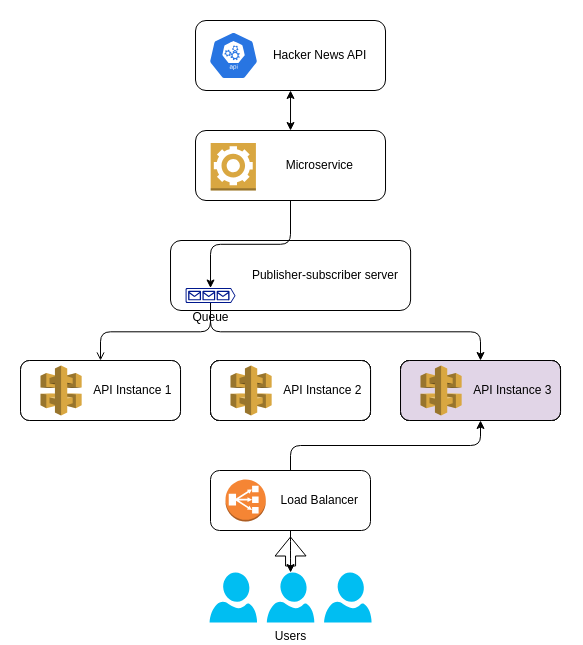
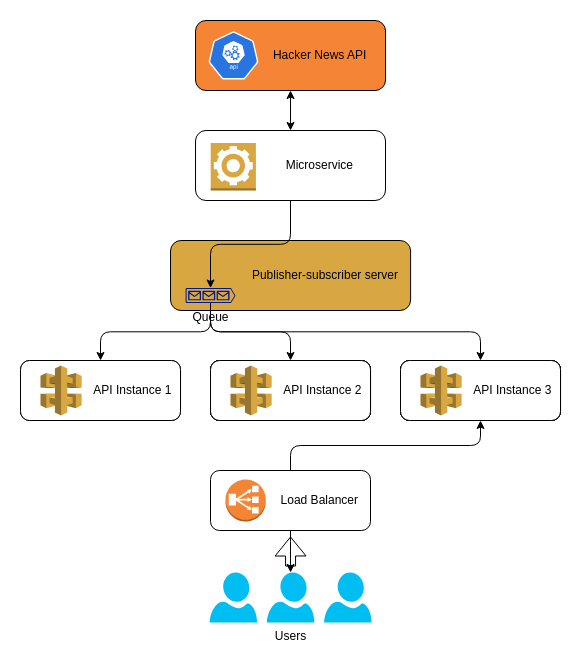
(291, 56) -> (291, 56)
(291, 276) -> (291, 276)
none -> (291, 344)
(101, 353) -> (101, 352)
(481, 391) -> (481, 391)
